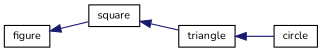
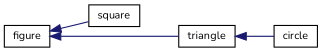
(165, 27) -> (120, 36)
